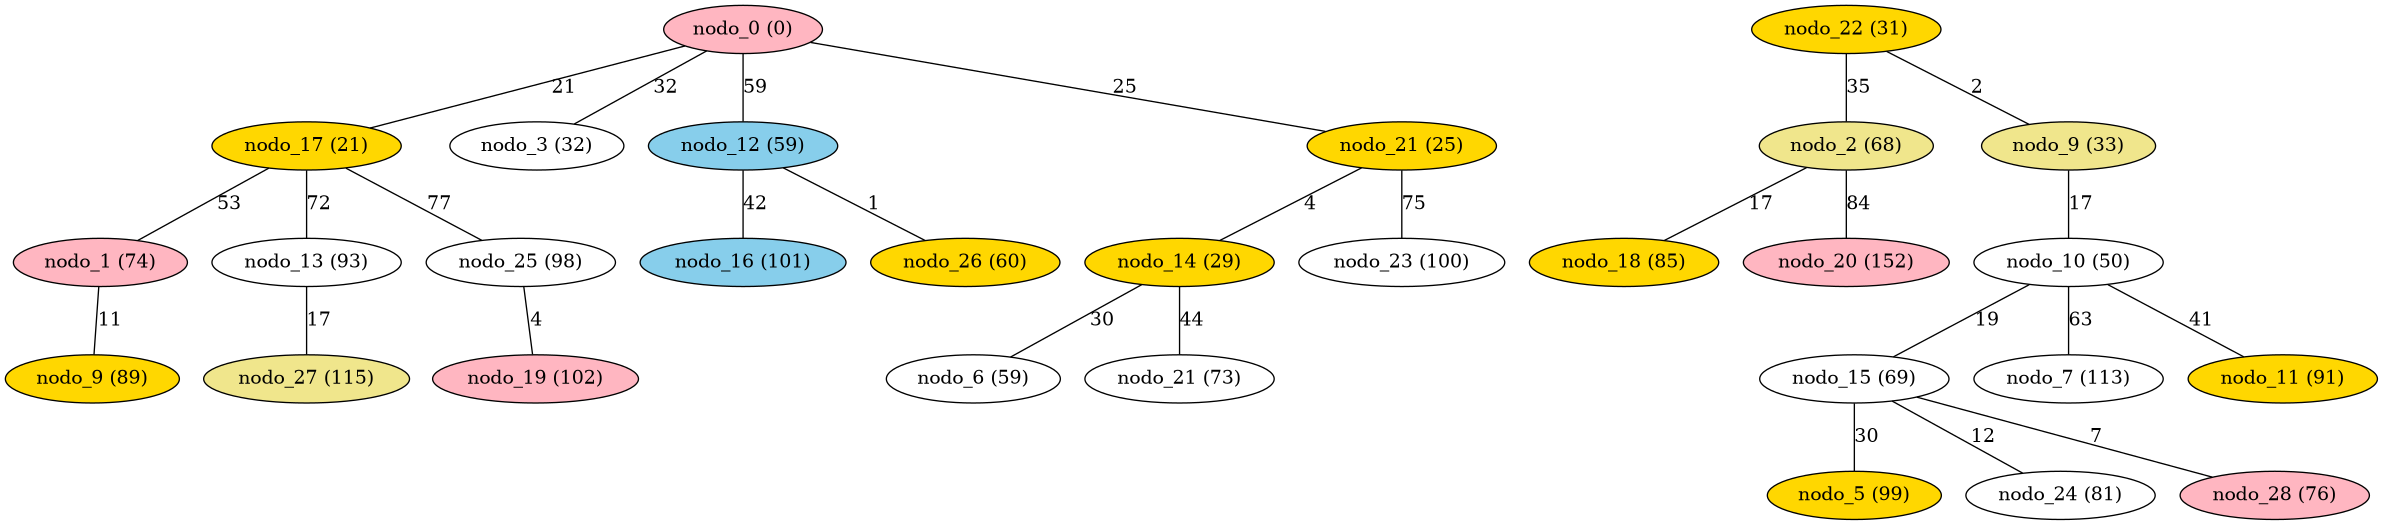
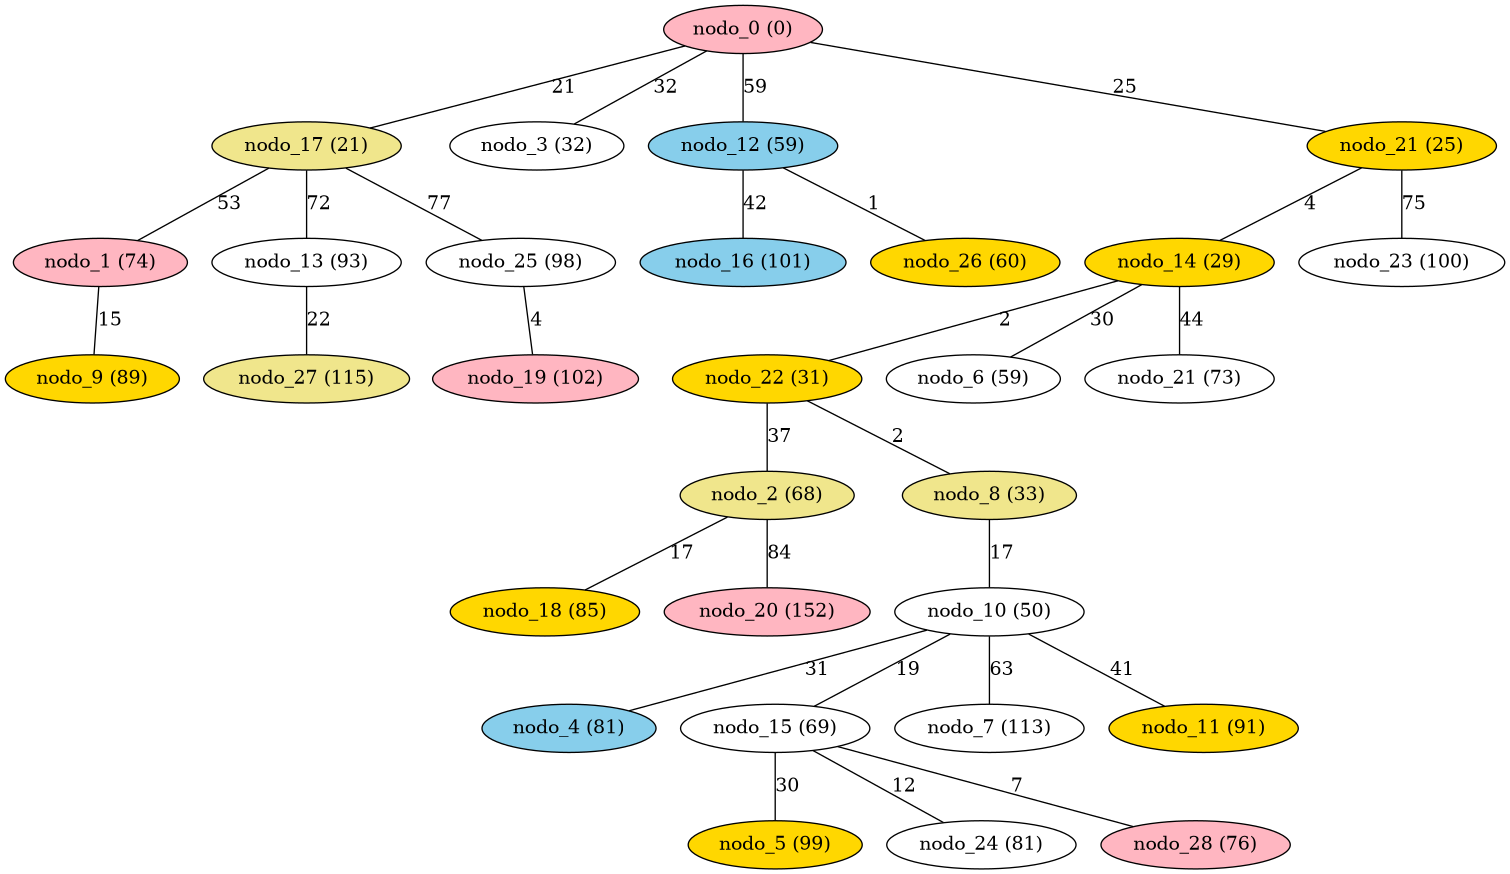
(1859, 88) -> (780, 437)
(307, 146) -> (307, 146)
(2069, 146) -> (989, 495)
(110, 321) -> (110, 321)
(319, 321) -> (319, 321)
none -> (973, 321)
none -> (569, 728)
